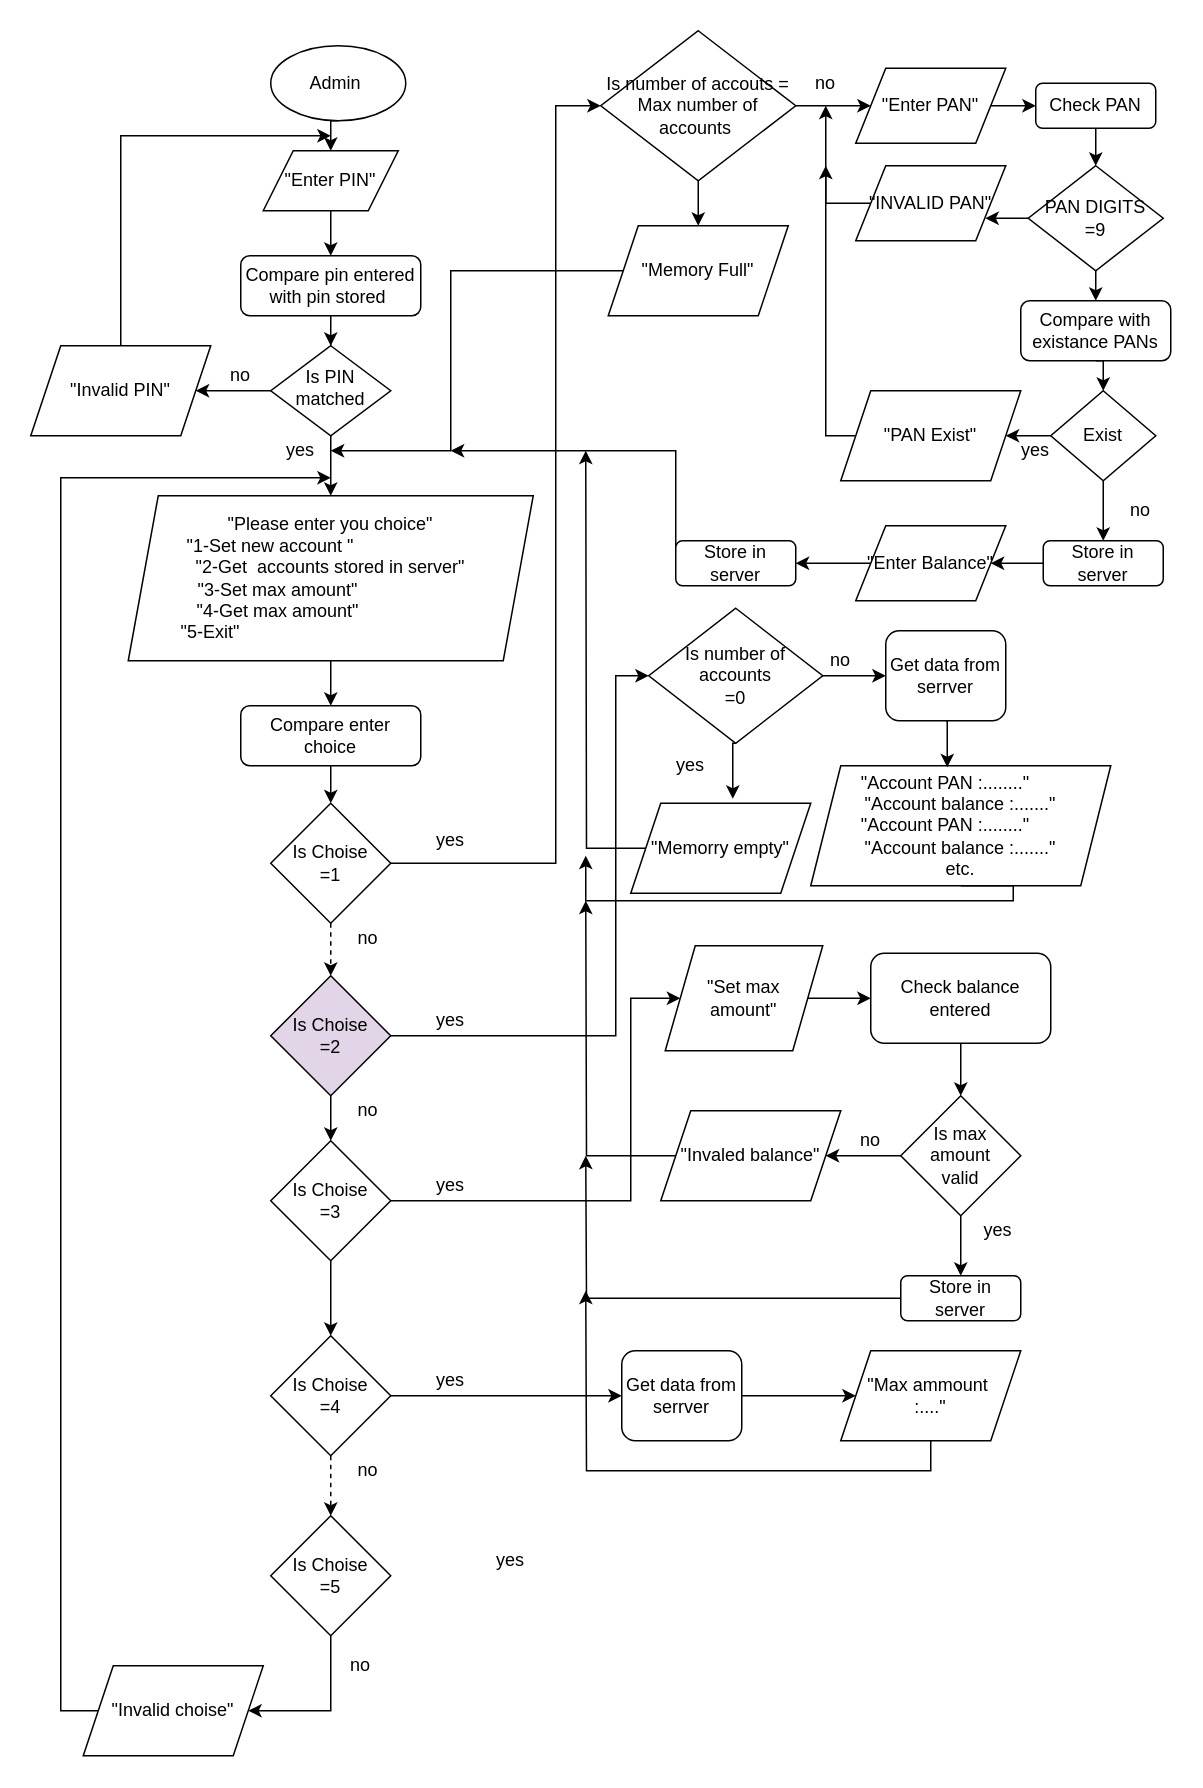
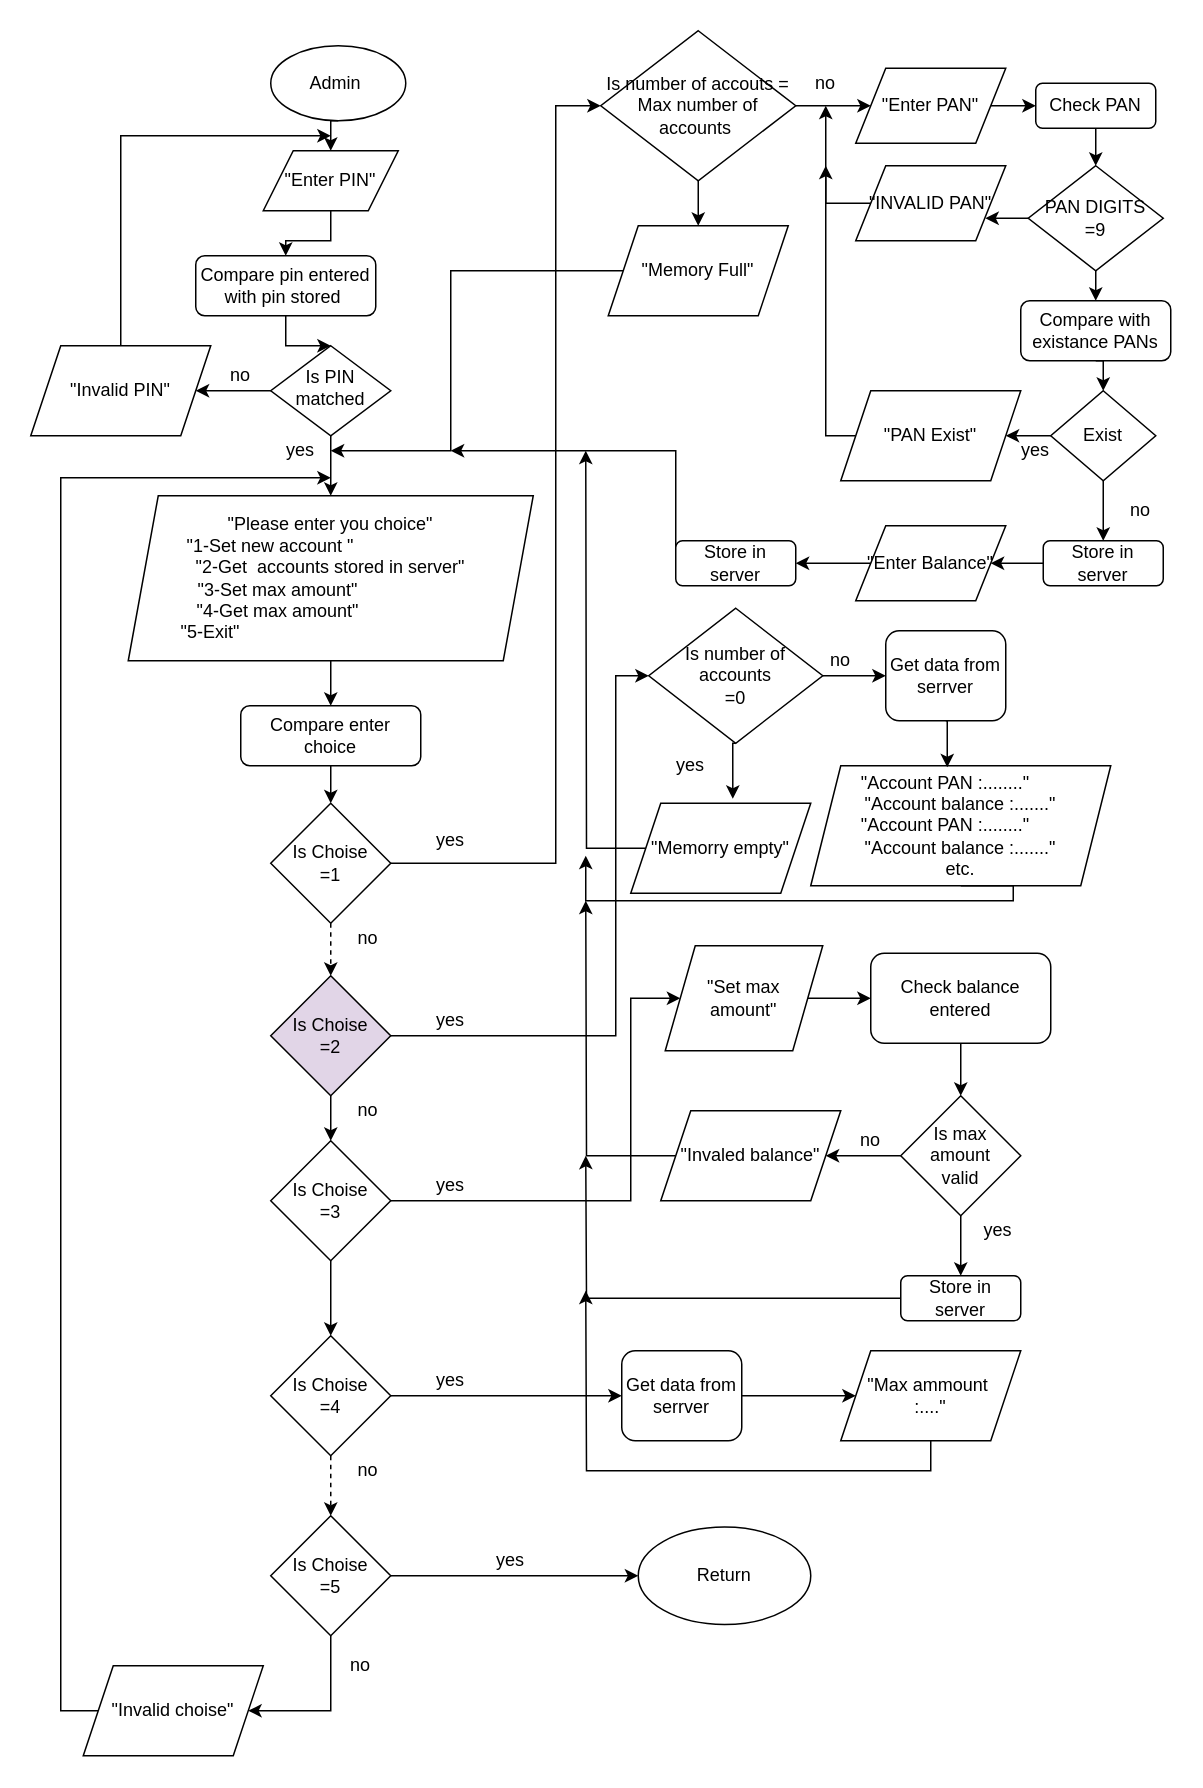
(331, 286) -> (286, 286)
none -> (509, 1576)
none -> (725, 1576)
